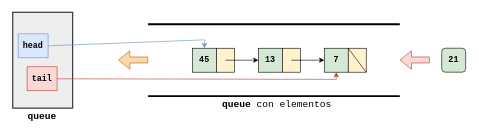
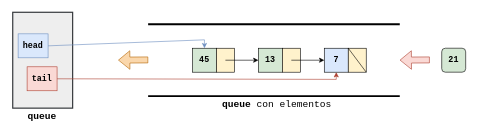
(336, 60) -> (336, 60)
